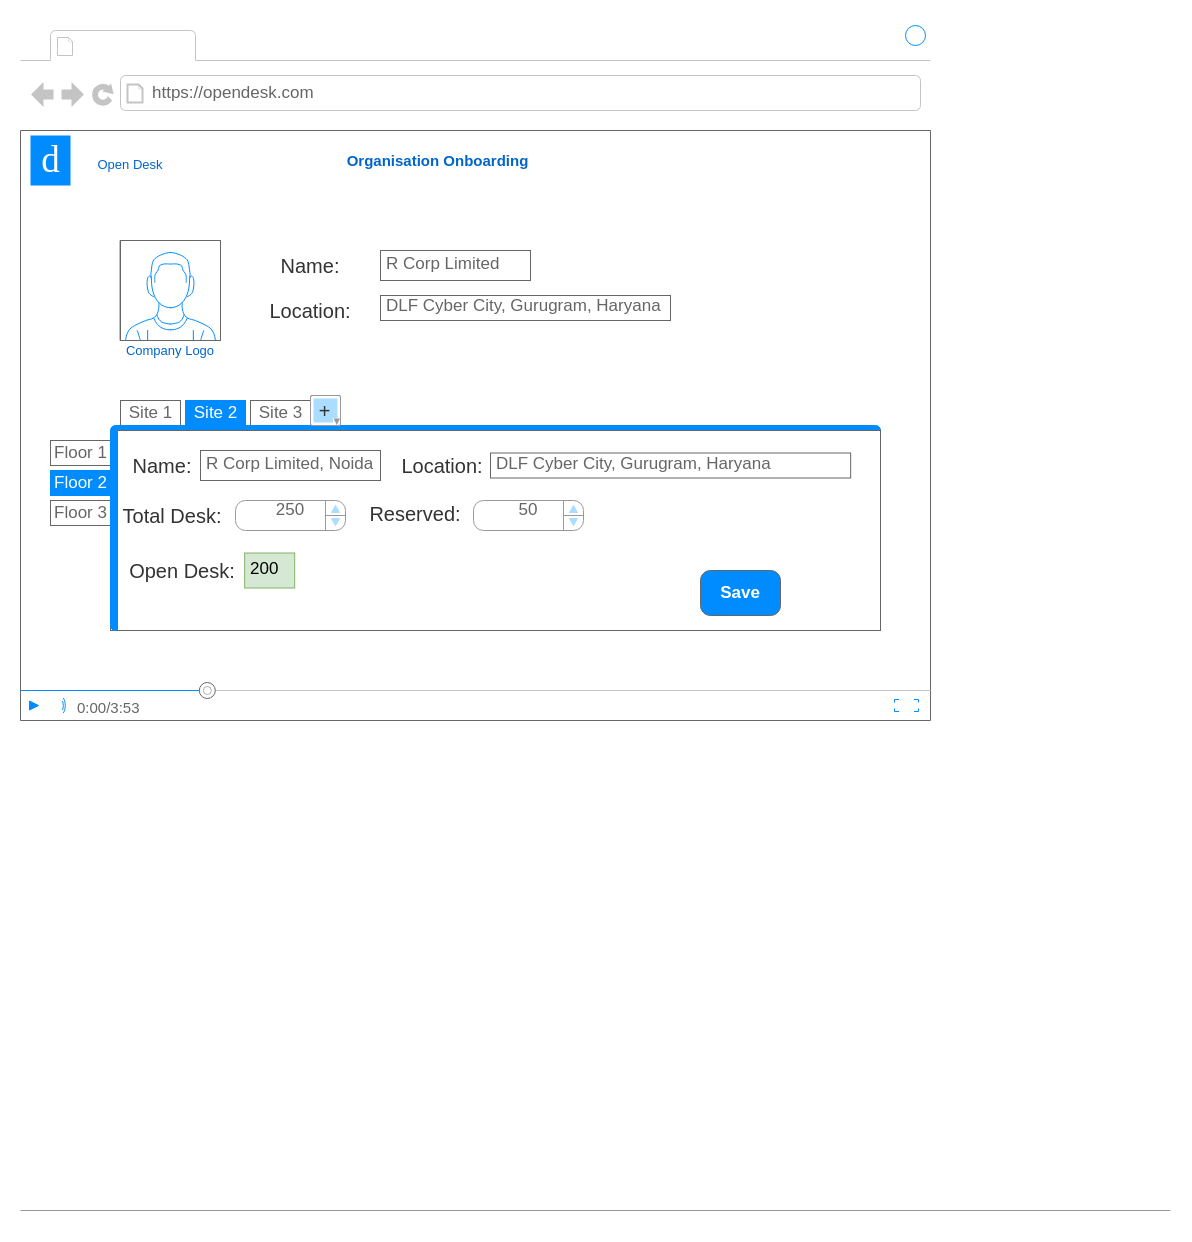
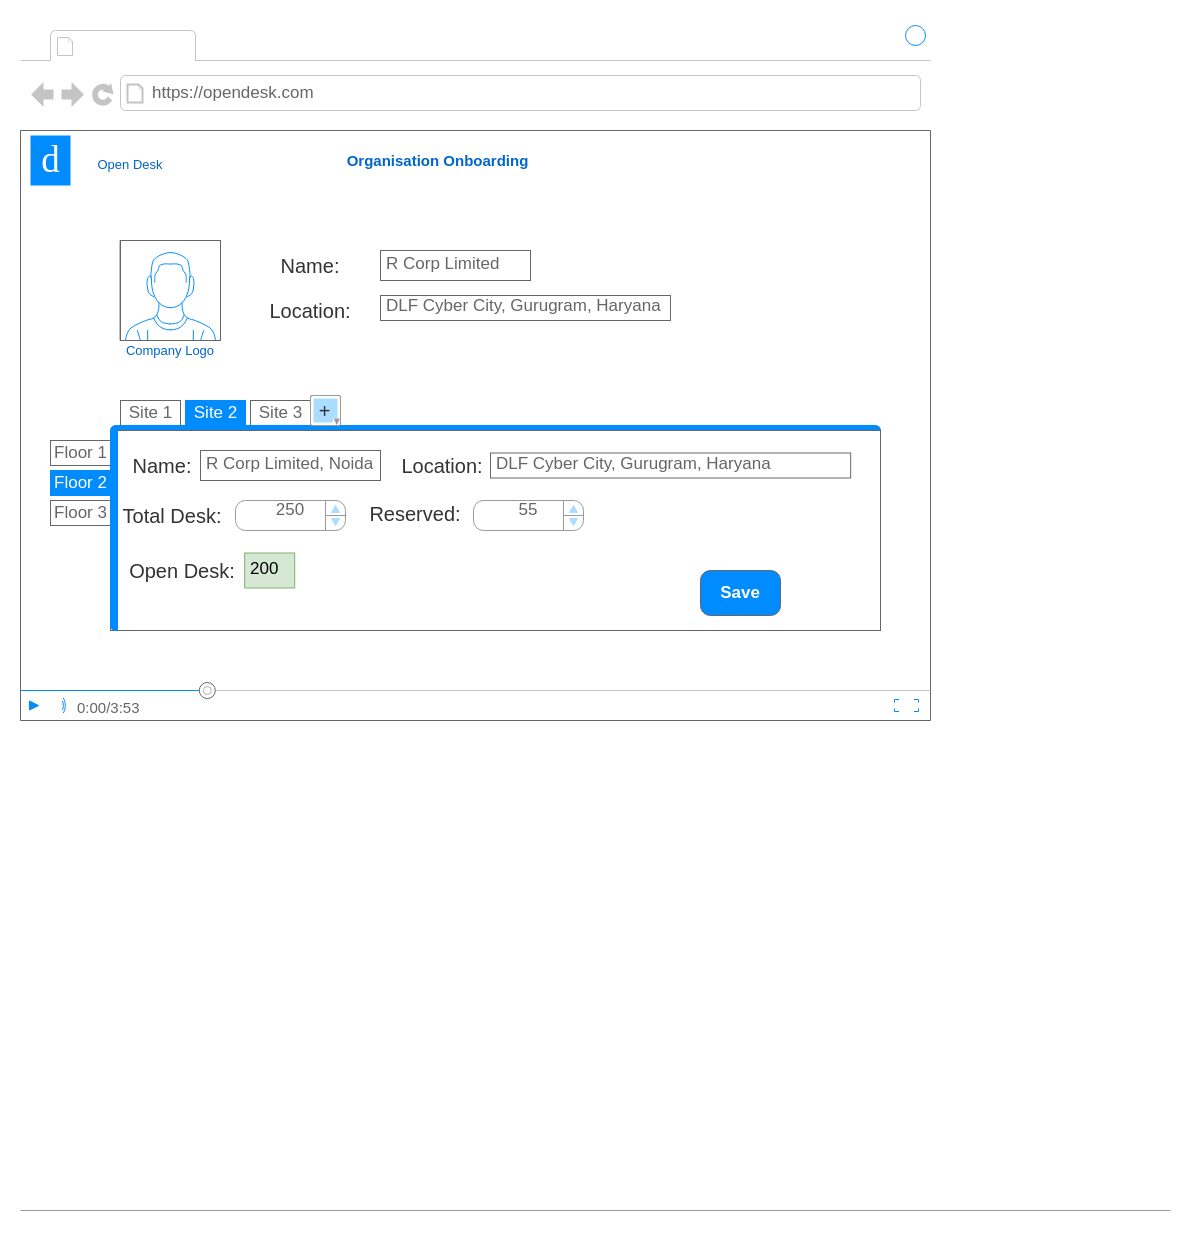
(529, 501) -> (529, 501)
